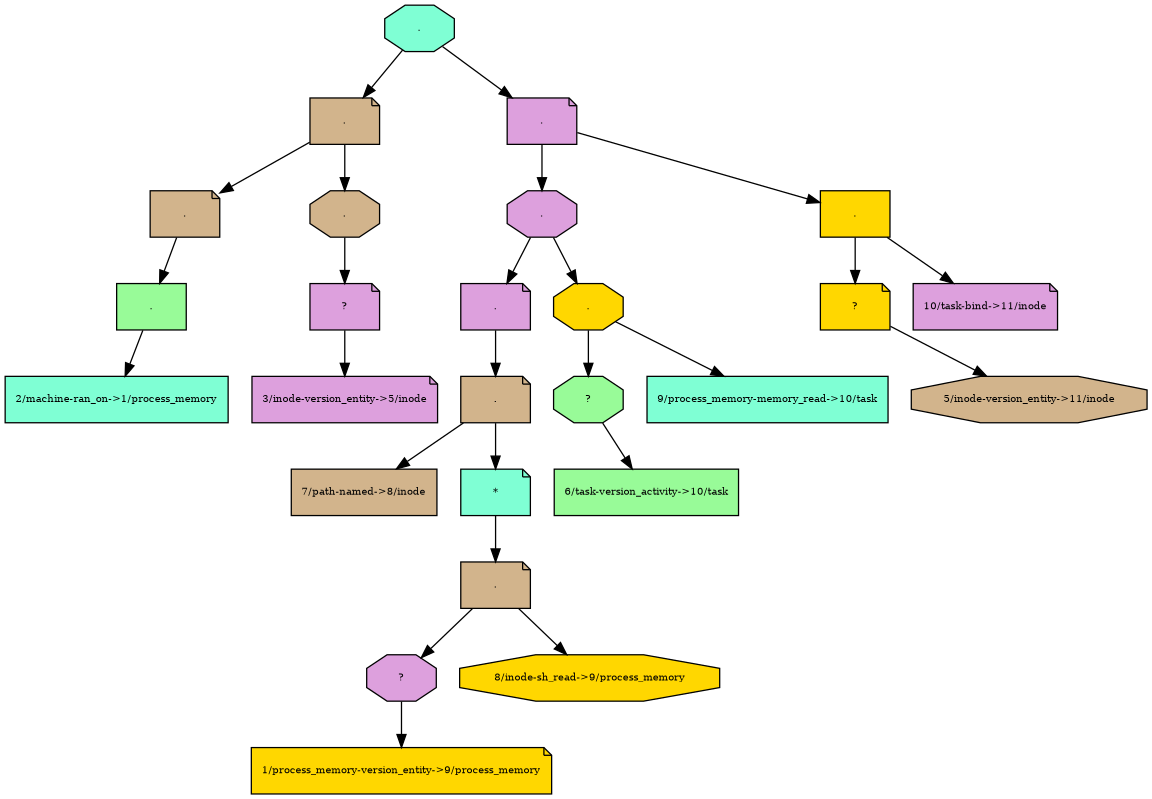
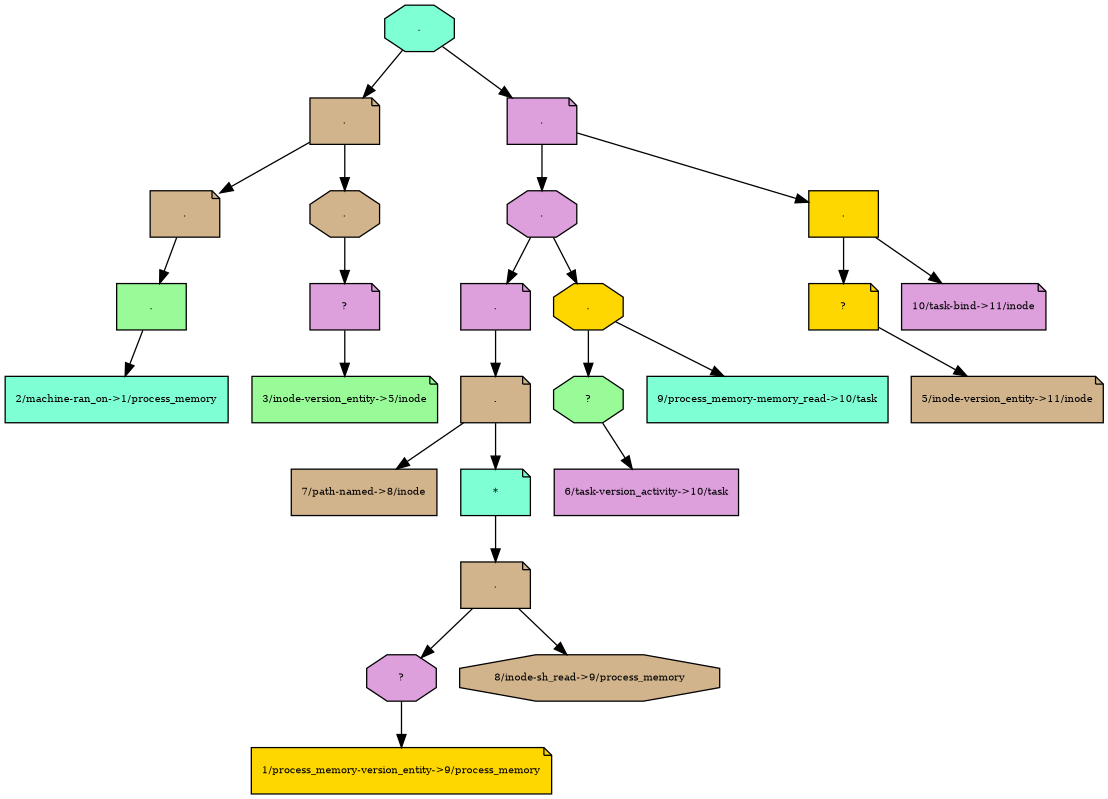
(345, 400) -> (345, 400)
(1029, 400) -> (1007, 400)
(646, 492) -> (646, 492)
(590, 678) -> (590, 678)
